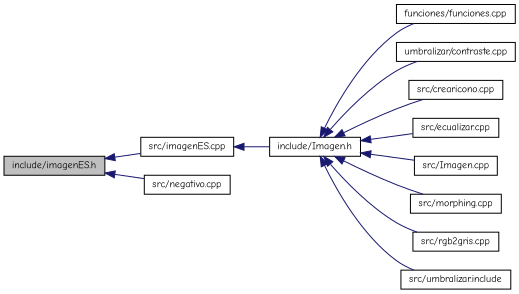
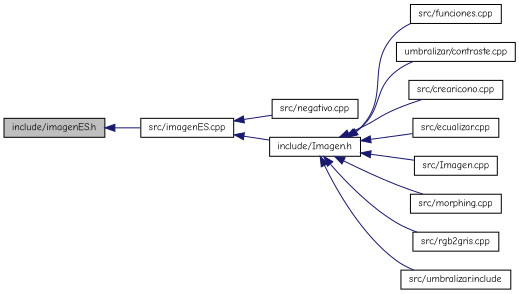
(456, 14) -> (456, 14)
(129, 177) -> (258, 117)
